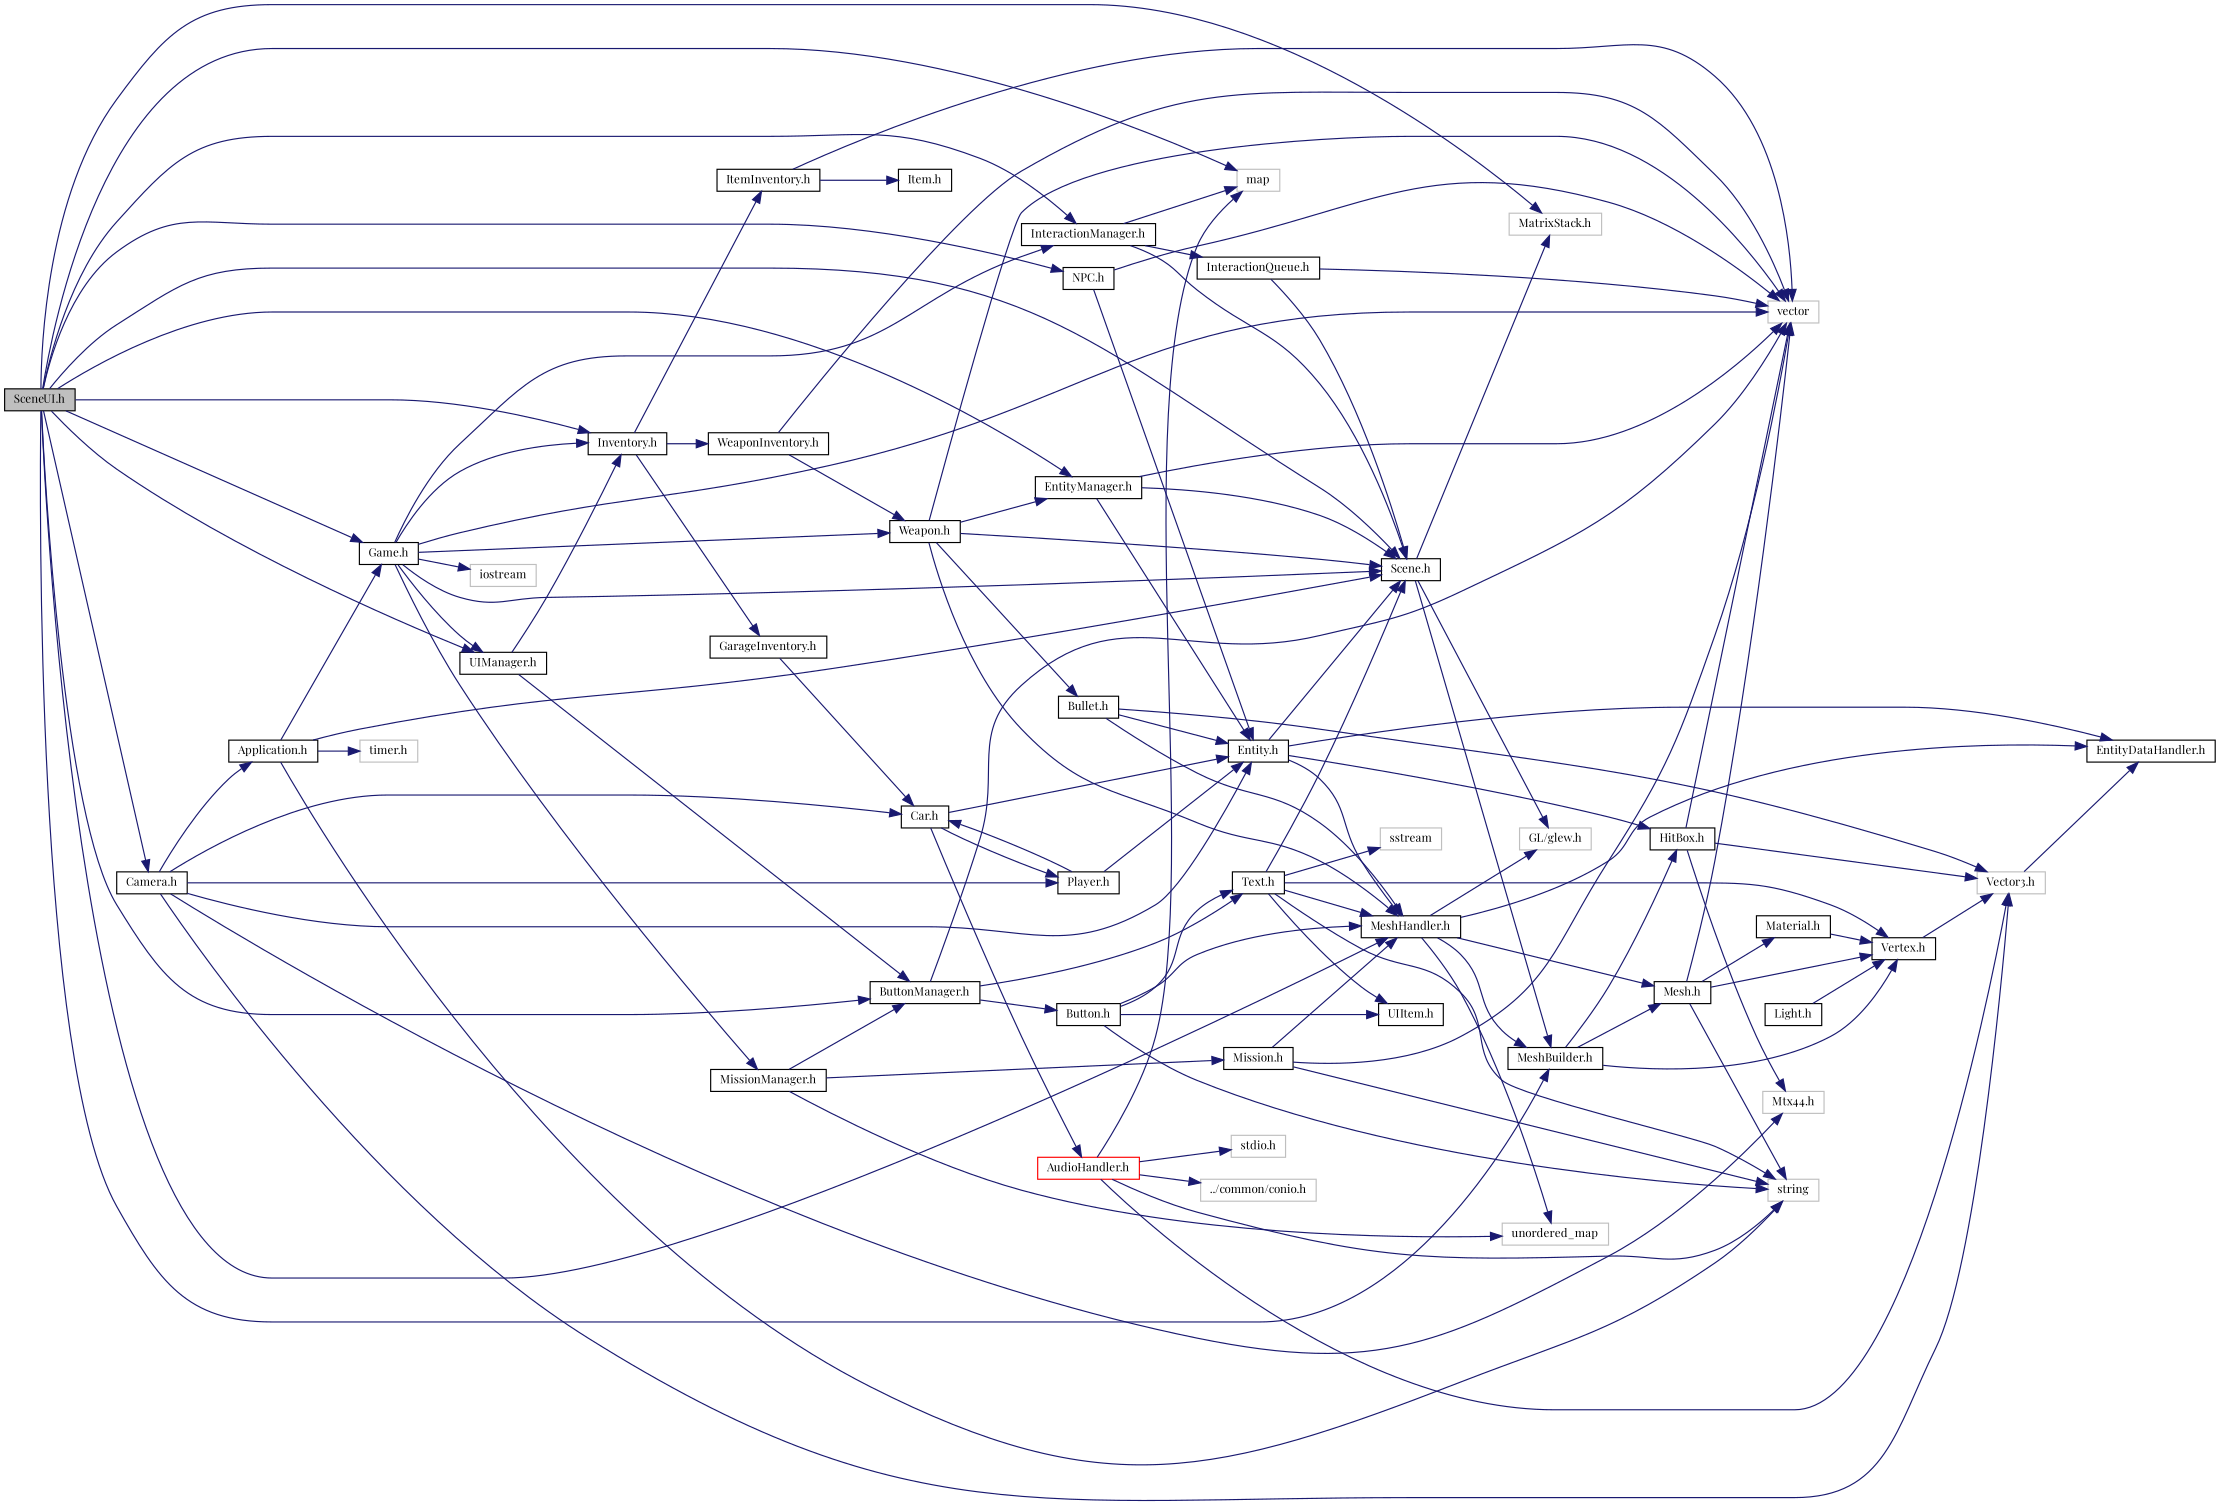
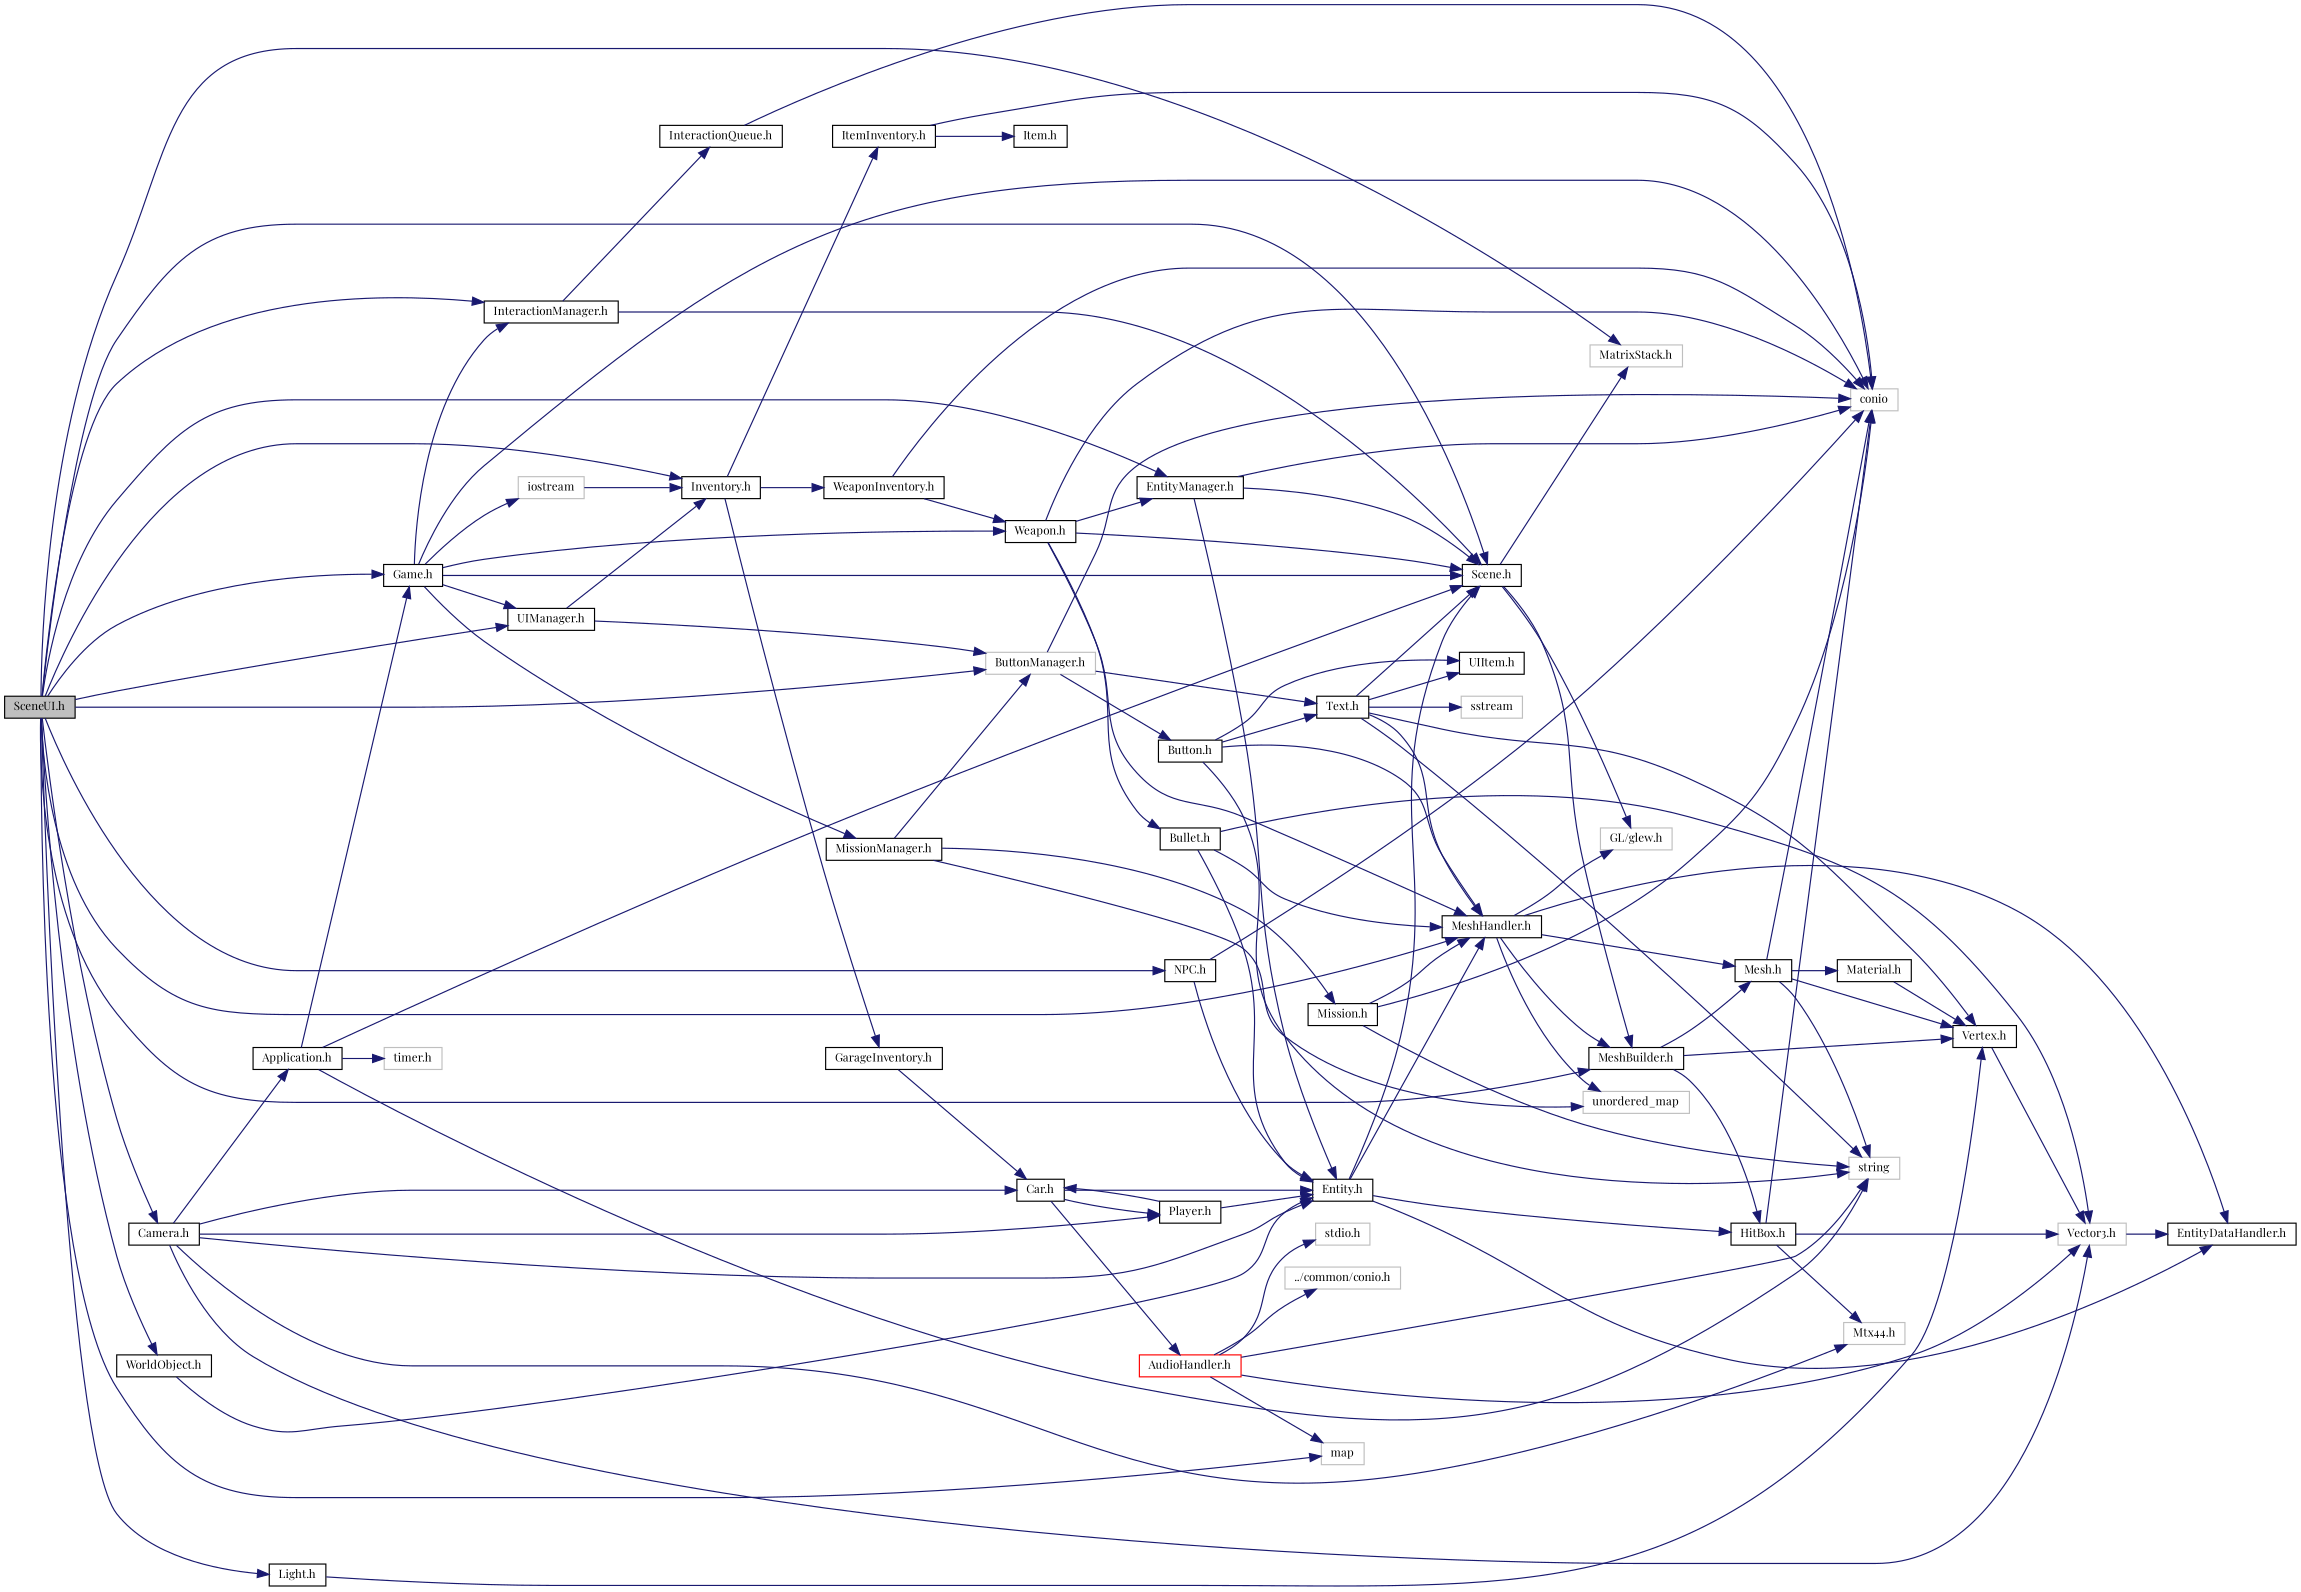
(1175, 207) -> none
(1793, 312) -> (1874, 400)
(1353, 405) -> none
(471, 466) -> (627, 488)
(925, 993) -> (1041, 663)
none -> (75, 1292)
none -> (164, 1366)
